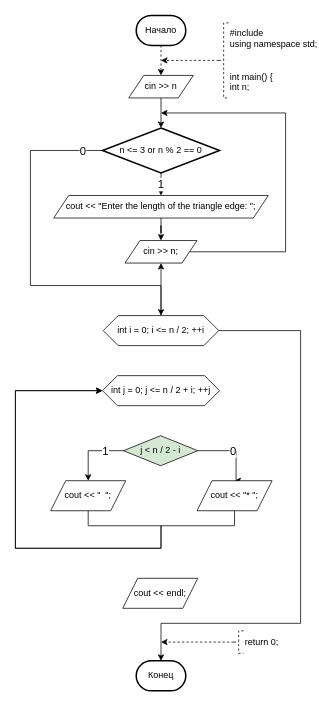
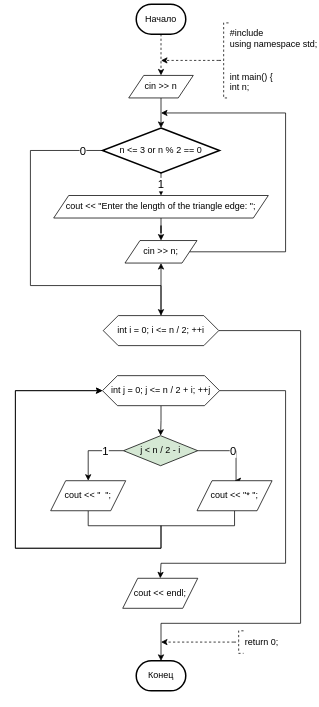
(161, 30) -> (161, 19)
none -> (161, 428)
none -> (285, 511)
